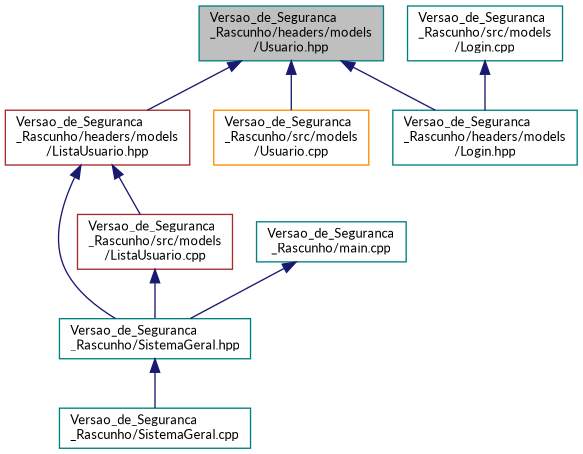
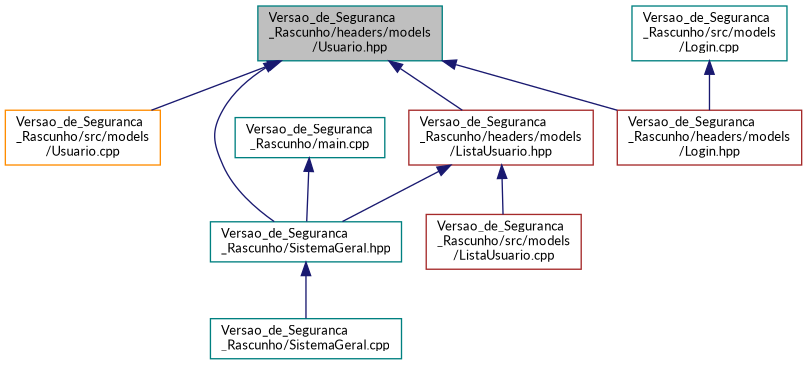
(485, 138) -> (709, 138)
(155, 301) -> (216, 146)
